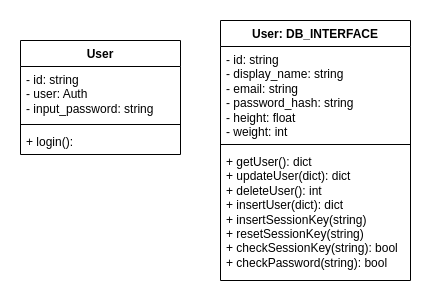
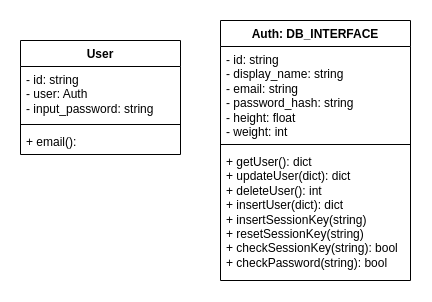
(316, 35) -> (316, 35)
(54, 143) -> (54, 143)
